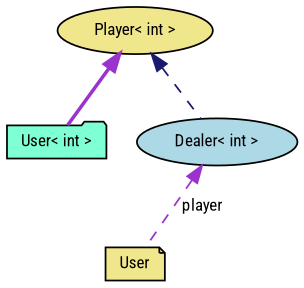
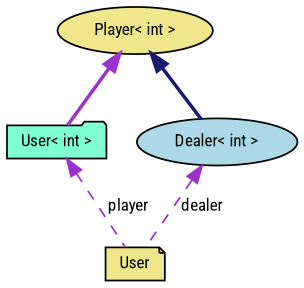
(182, 93) -> (182, 93)
(201, 206) -> (201, 206)
none -> (101, 210)
